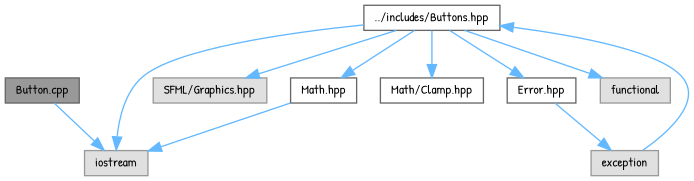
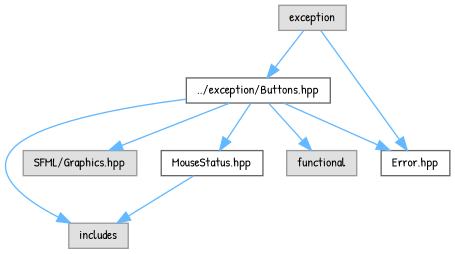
(432, 18) -> (258, 90)
(42, 90) -> none
(324, 90) -> (212, 163)
(432, 90) -> none
(578, 122) -> (360, 85)
(116, 163) -> (98, 236)
